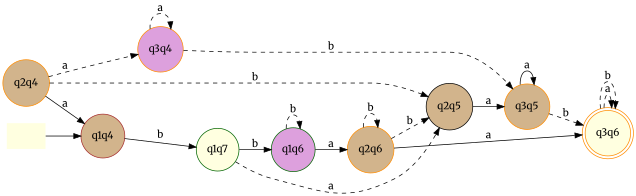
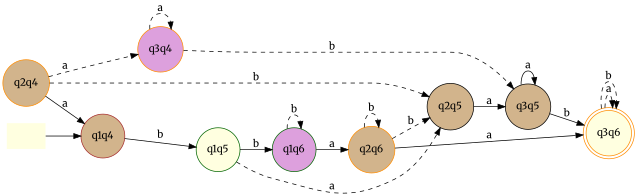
(527, 107) -> (528, 107)
(563, 118) -> (564, 118)
(218, 150) -> (218, 150)
